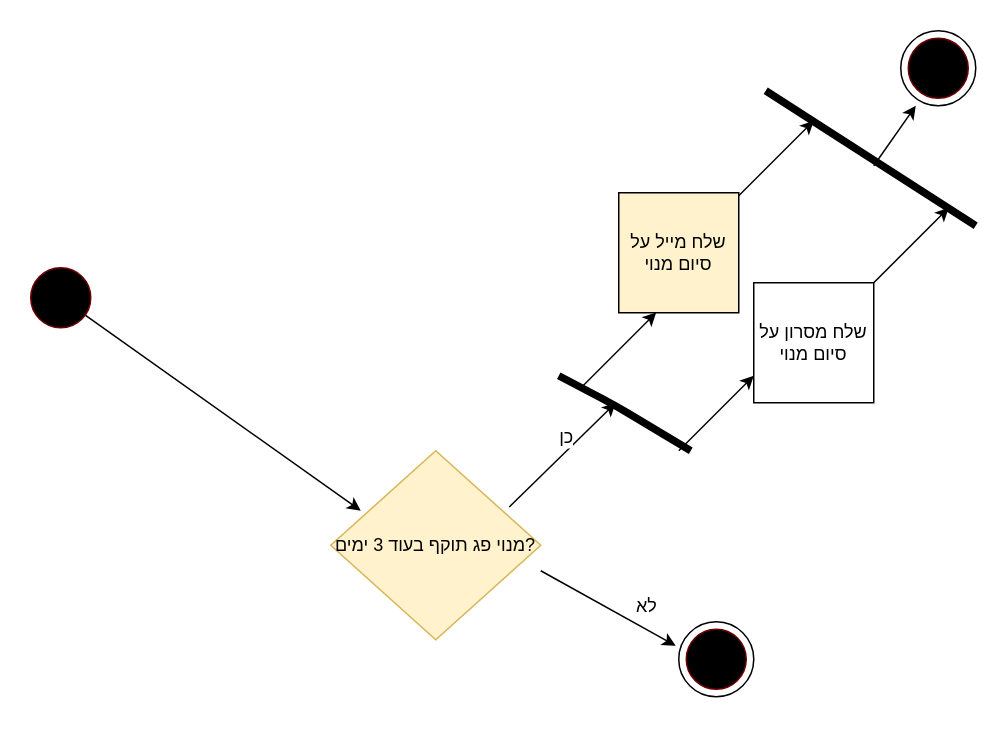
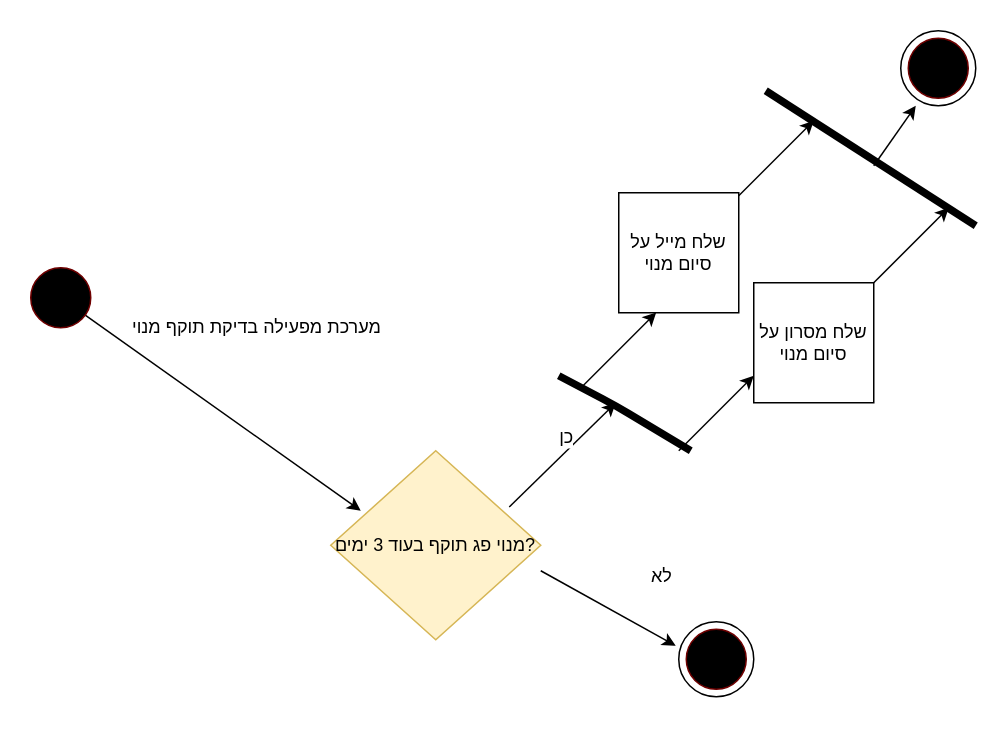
(679, 253) -> (679, 253)
none -> (257, 328)
(656, 607) -> (671, 577)
